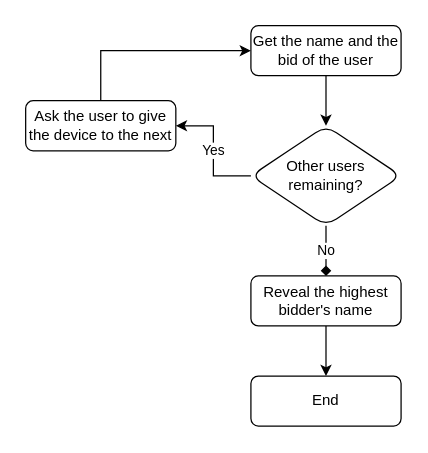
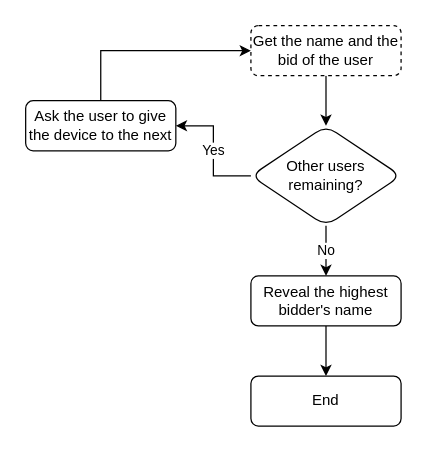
(326, 51) -> (326, 51)
(326, 265) -> (326, 266)
